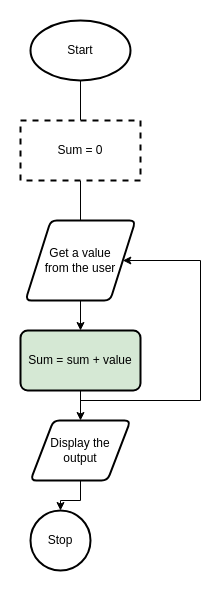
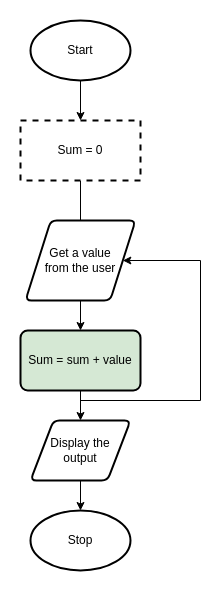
(81, 115) -> (81, 112)
(61, 541) -> (81, 541)
